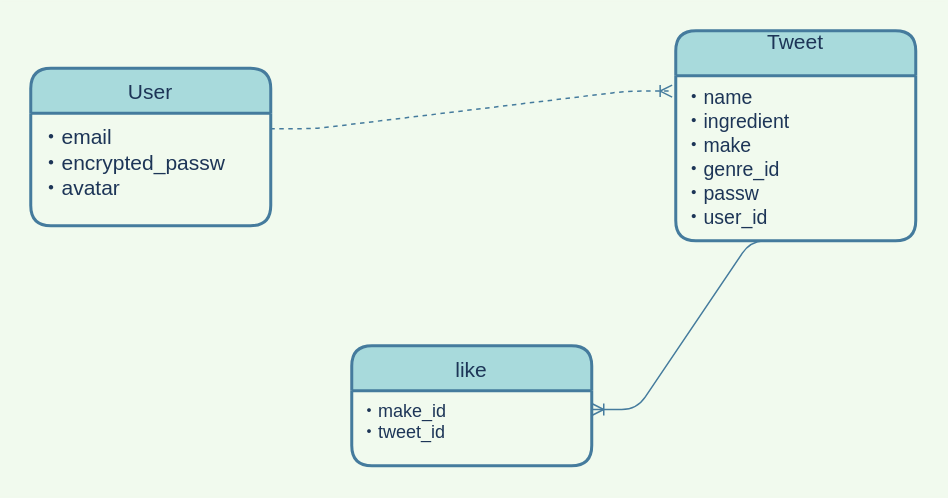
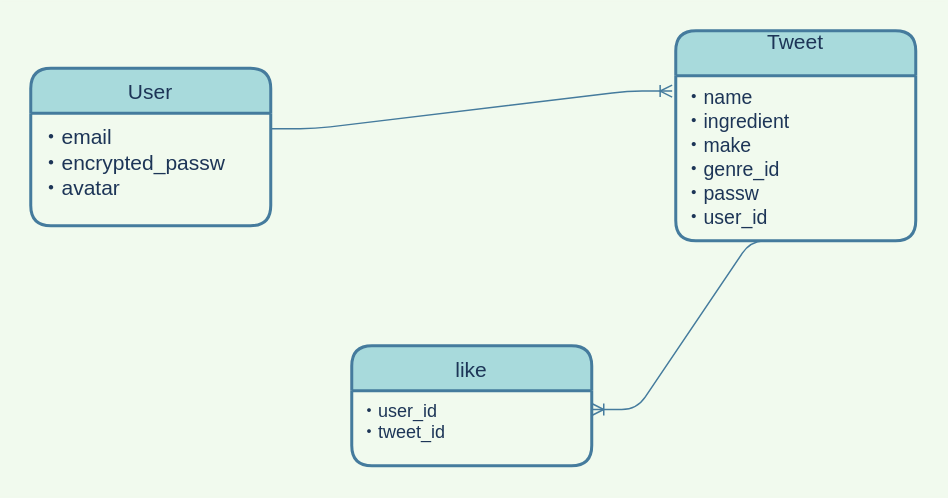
(472, 110) -> (472, 110)
(402, 411) -> (402, 411)
